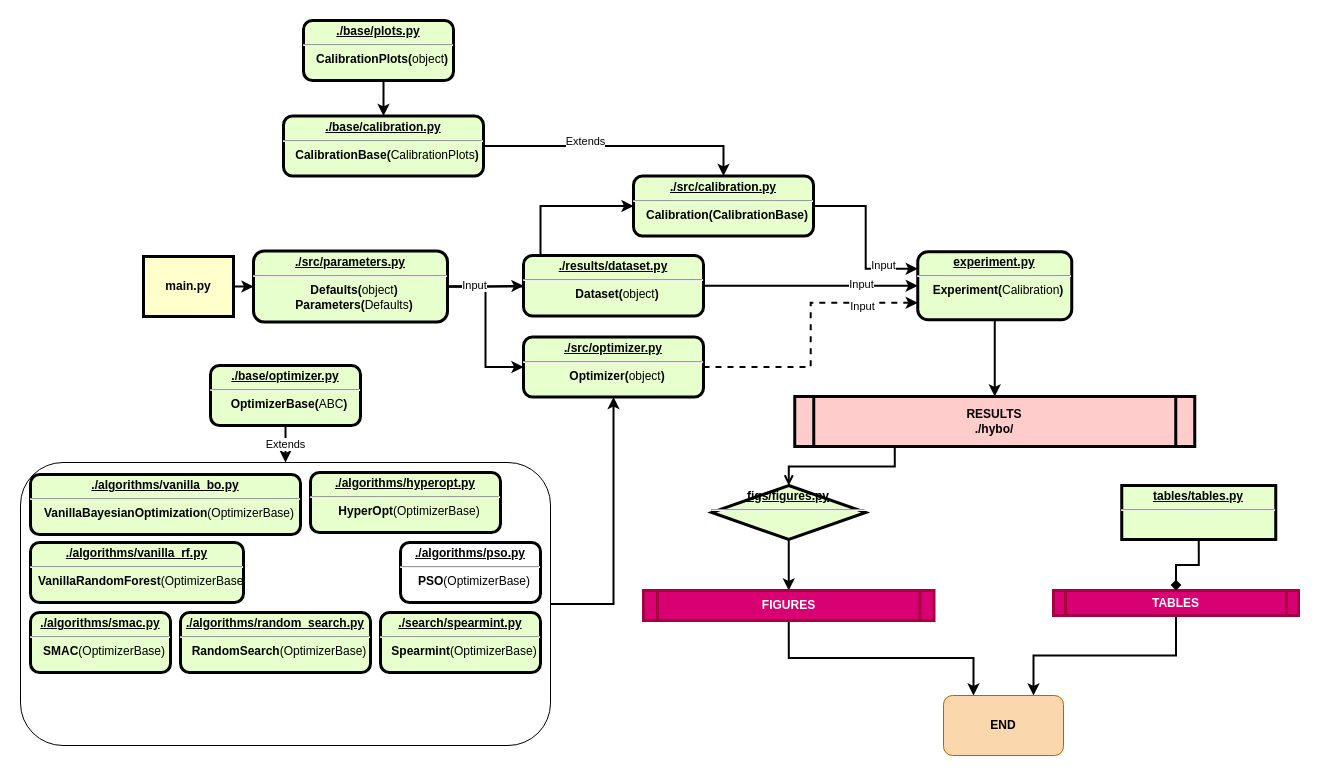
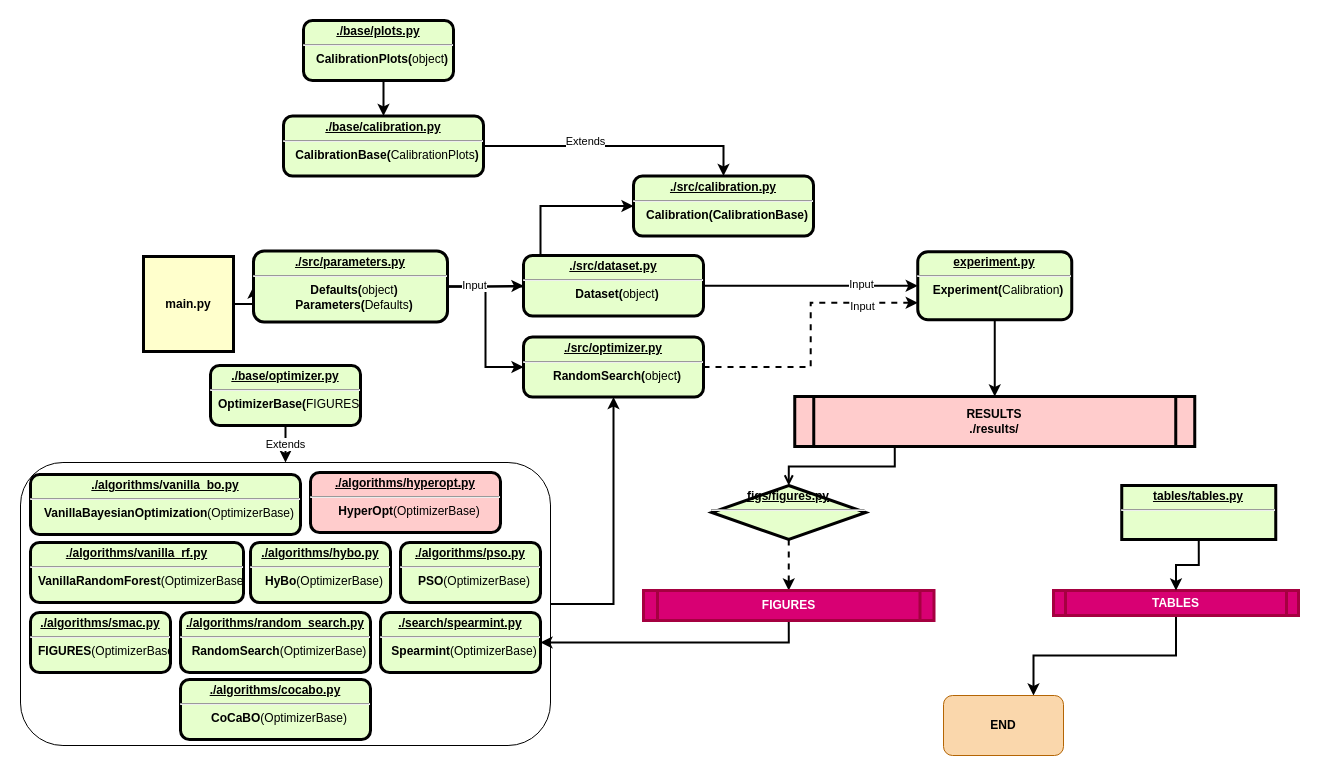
(866, 232) -> none
(614, 256) -> (614, 256)
(189, 287) -> (189, 304)
(614, 338) -> (614, 338)
(286, 366) -> (286, 366)
(995, 422) -> (995, 422)
(406, 503) -> (406, 503)
(789, 560) -> (789, 560)
none -> (321, 573)
(471, 573) -> (471, 573)
(1176, 579) -> (1176, 580)
(101, 613) -> (101, 613)
(886, 658) -> (671, 643)
none -> (276, 710)
